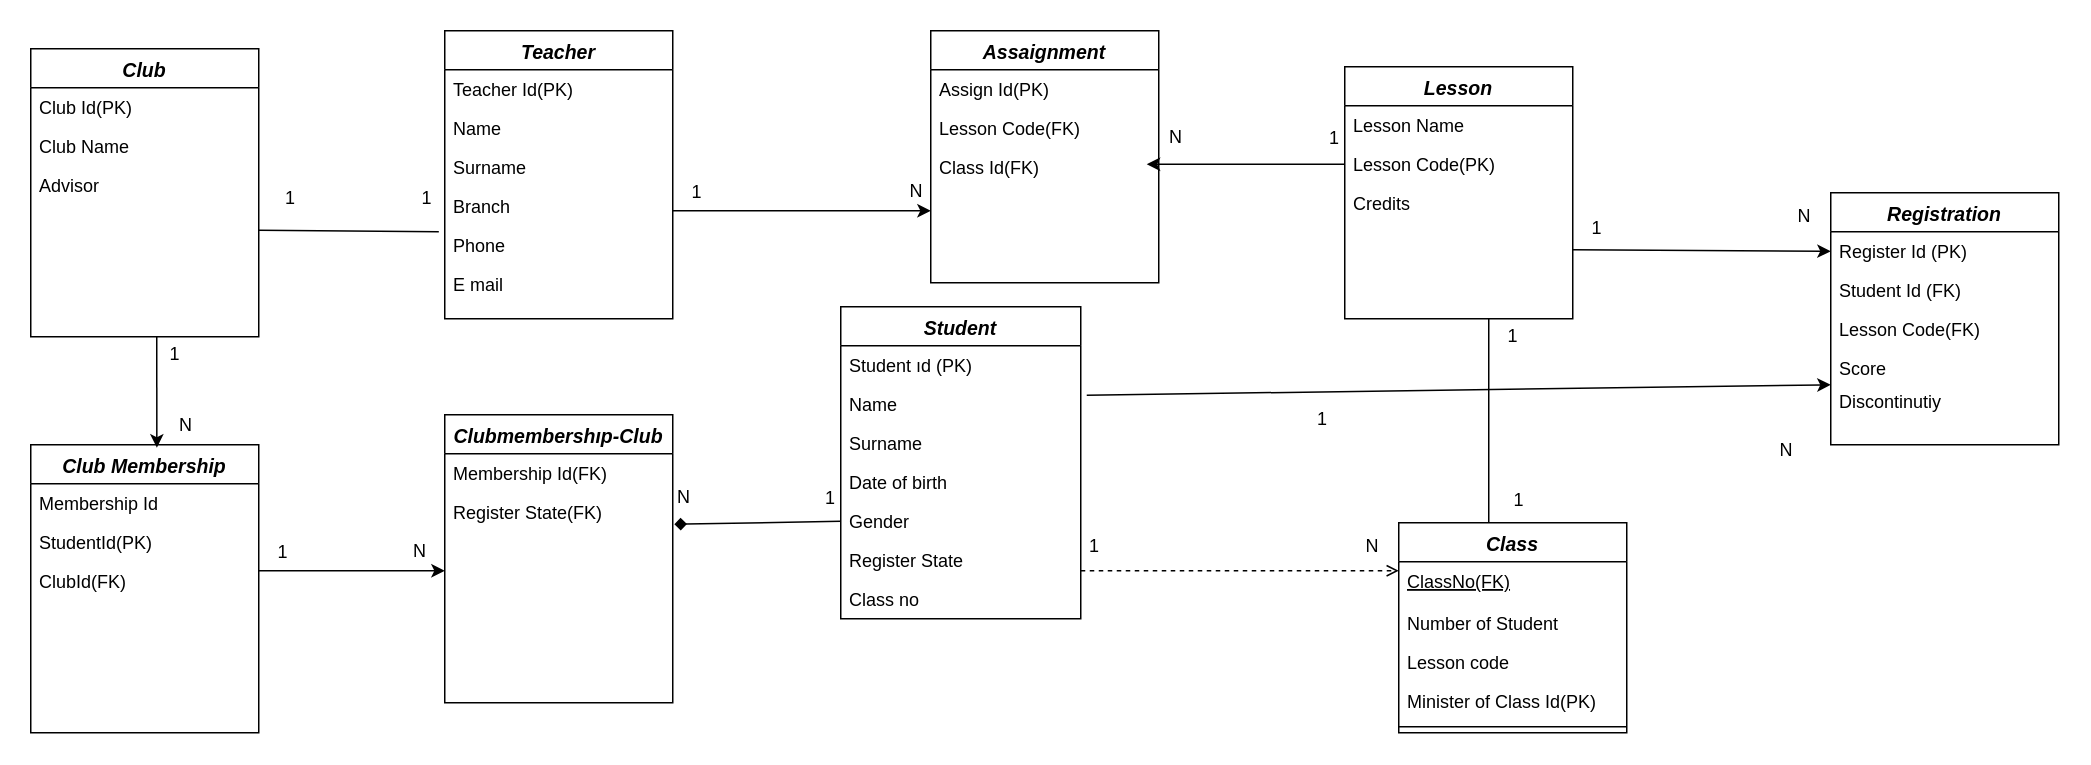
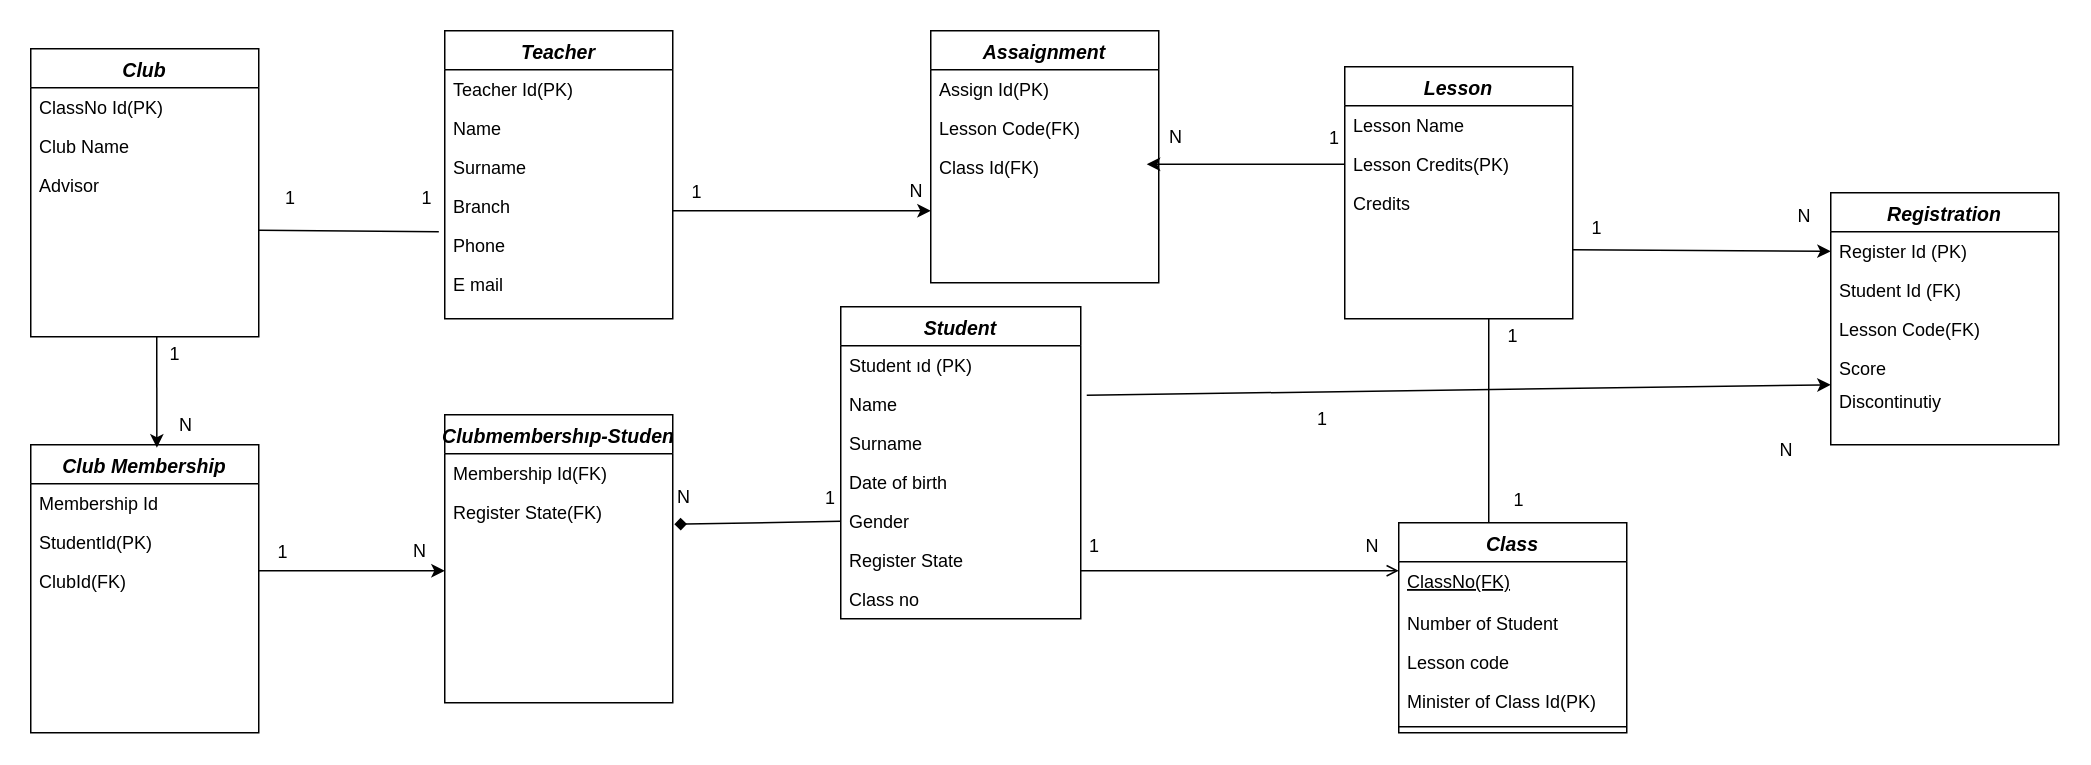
(90, 108) -> (105, 108)
(1426, 165) -> (1439, 165)
(558, 436) -> (558, 436)
(1239, 571) -> (1239, 571)
